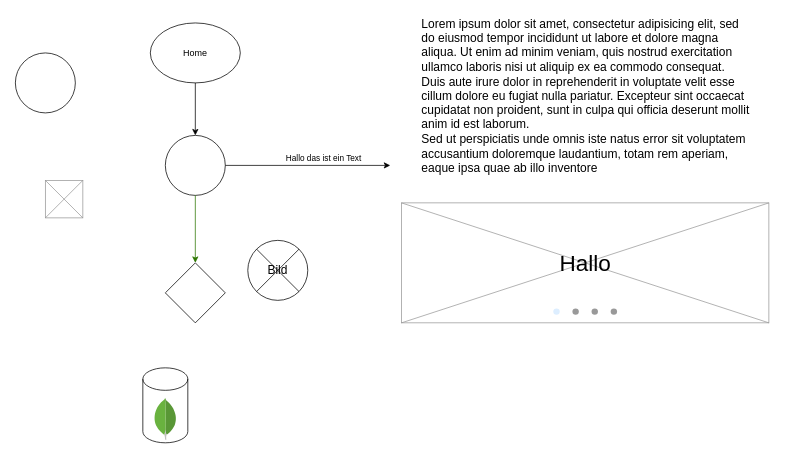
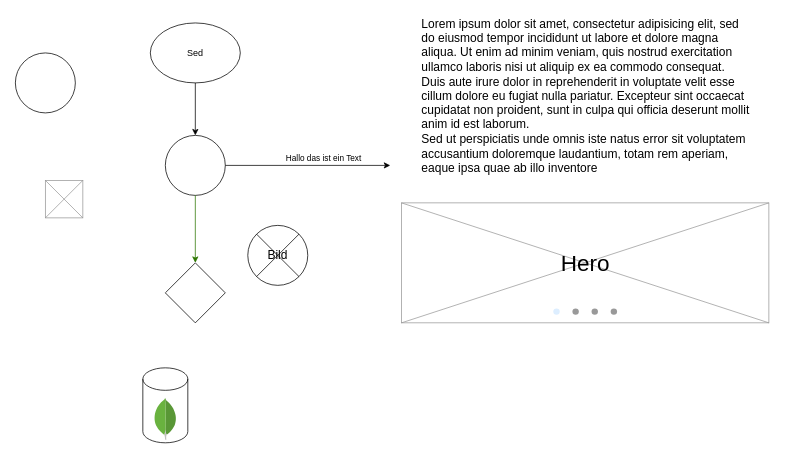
(195, 53) -> (195, 53)
(586, 263) -> (586, 263)
(278, 270) -> (278, 255)
